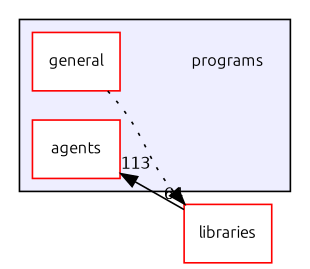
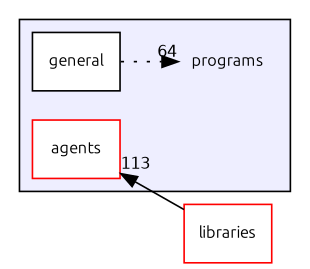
(76, 62) -> (76, 62)
(142, 140) -> (141, 62)
